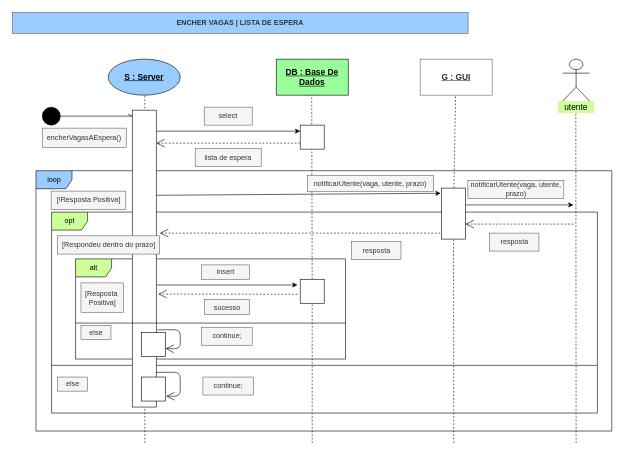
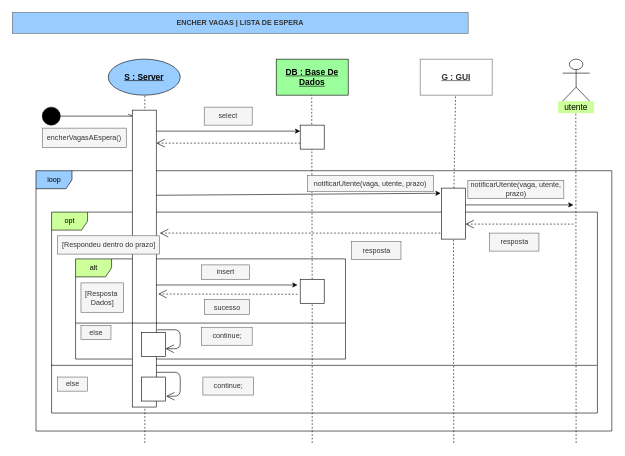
(228, 158) -> none
(89, 200) -> none
(103, 298) -> (103, 298)
